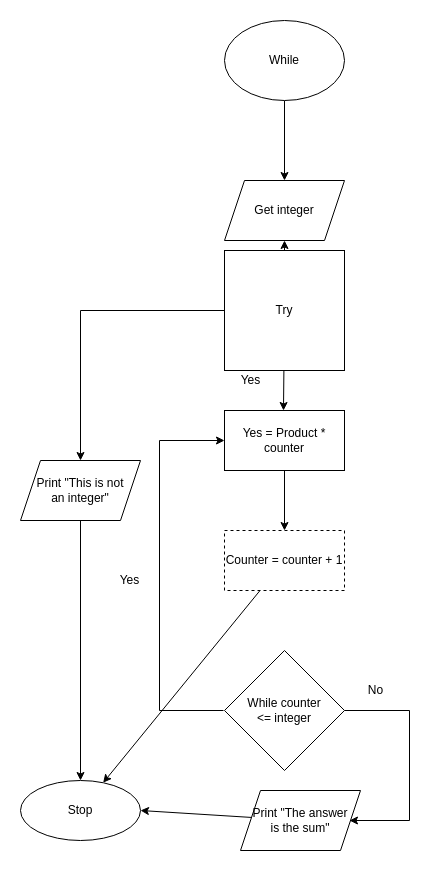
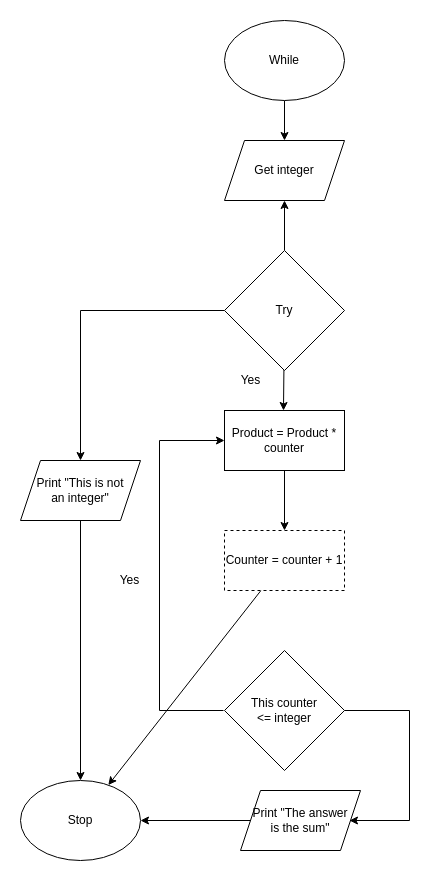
(285, 211) -> (285, 171)
(285, 311) -> (285, 311)
(285, 441) -> (285, 441)
(376, 691) -> none
(285, 711) -> (285, 711)
(81, 811) -> (81, 821)
